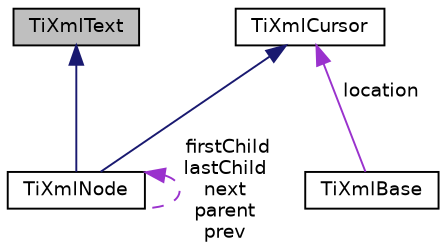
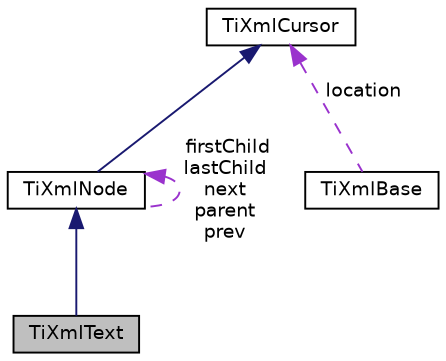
(76, 118) -> (76, 272)
(345, 118) -> (331, 117)
